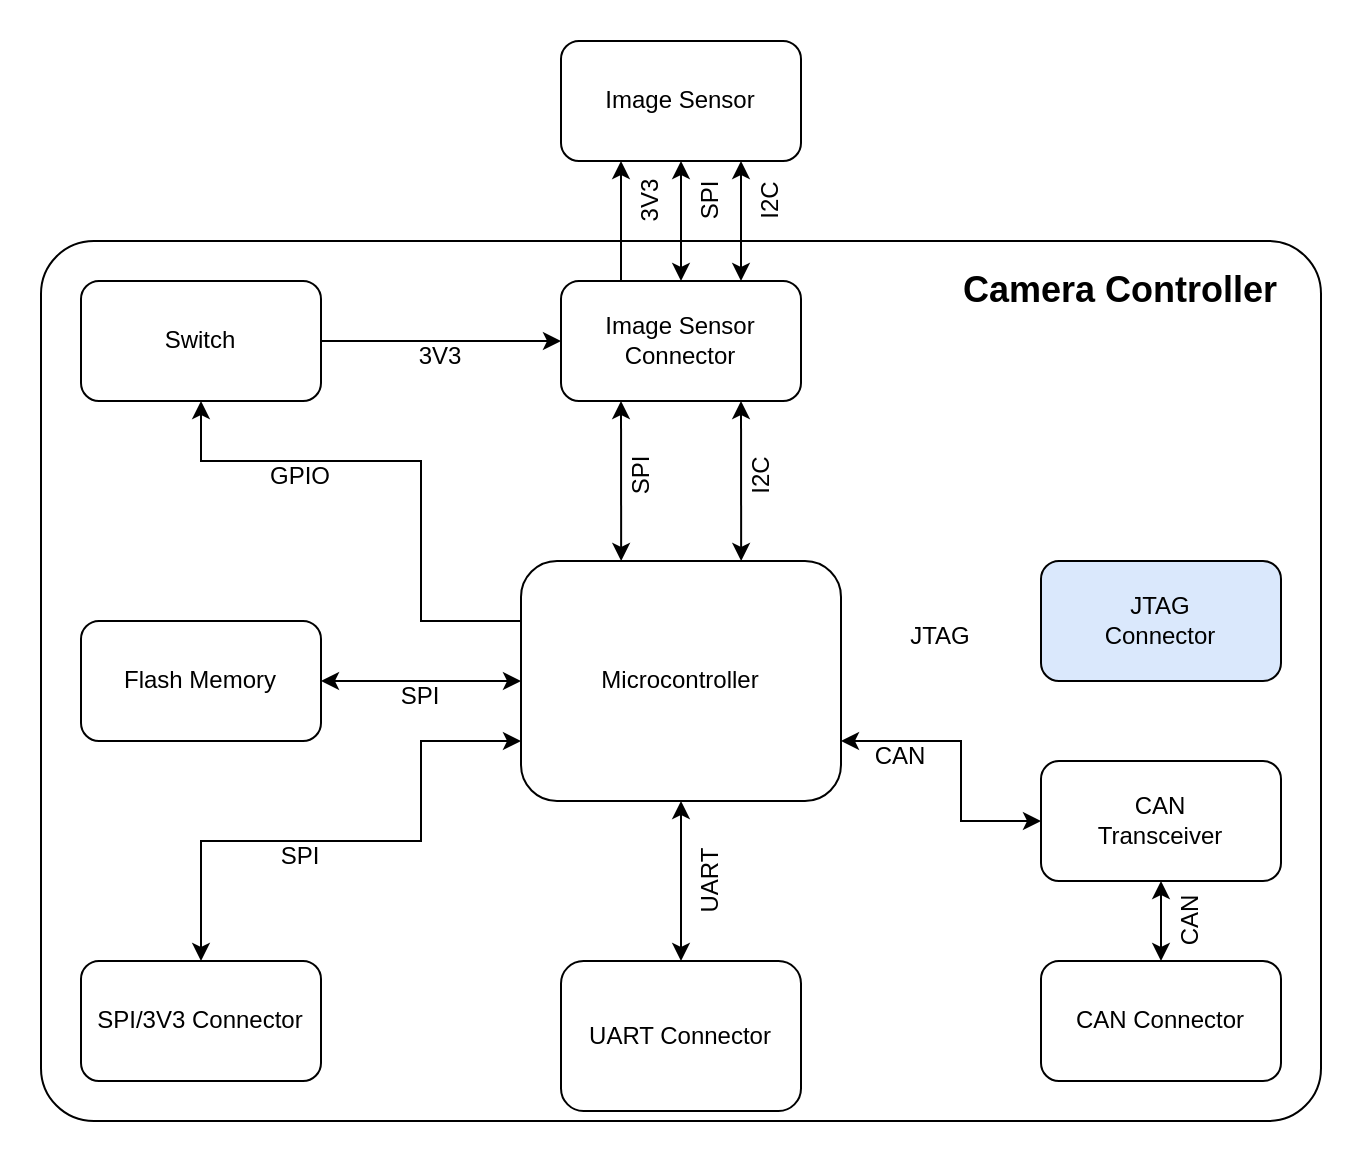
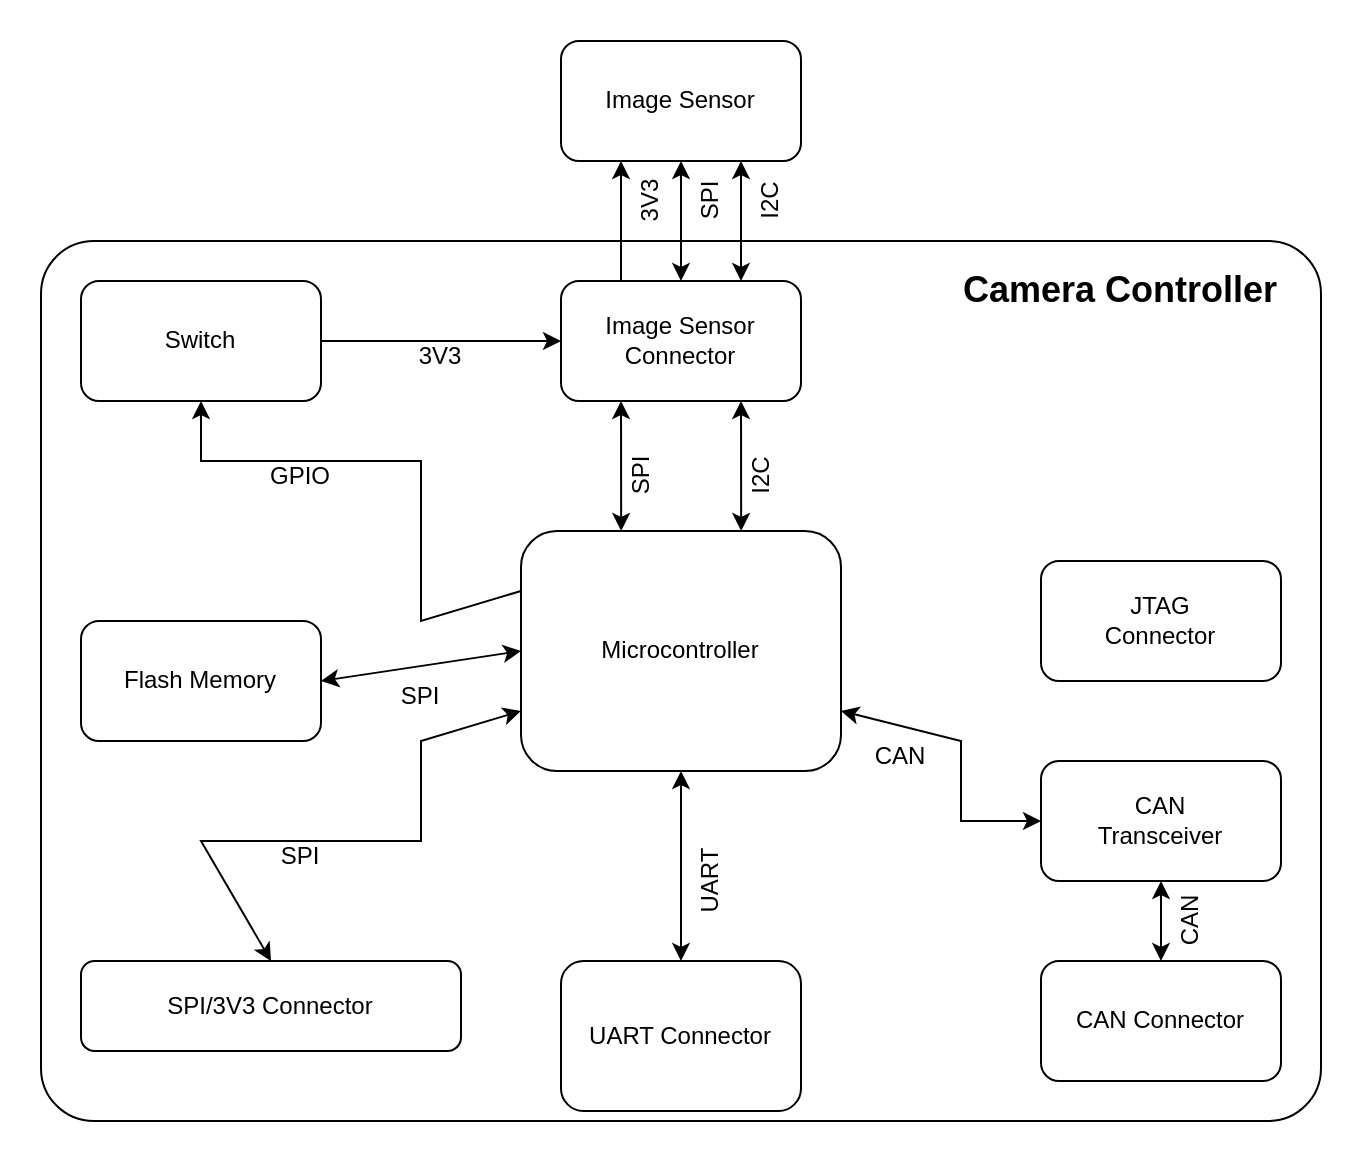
(1161, 621) -> (1161, 621)
(941, 636) -> none
(681, 681) -> (681, 651)
(201, 1021) -> (271, 1006)
